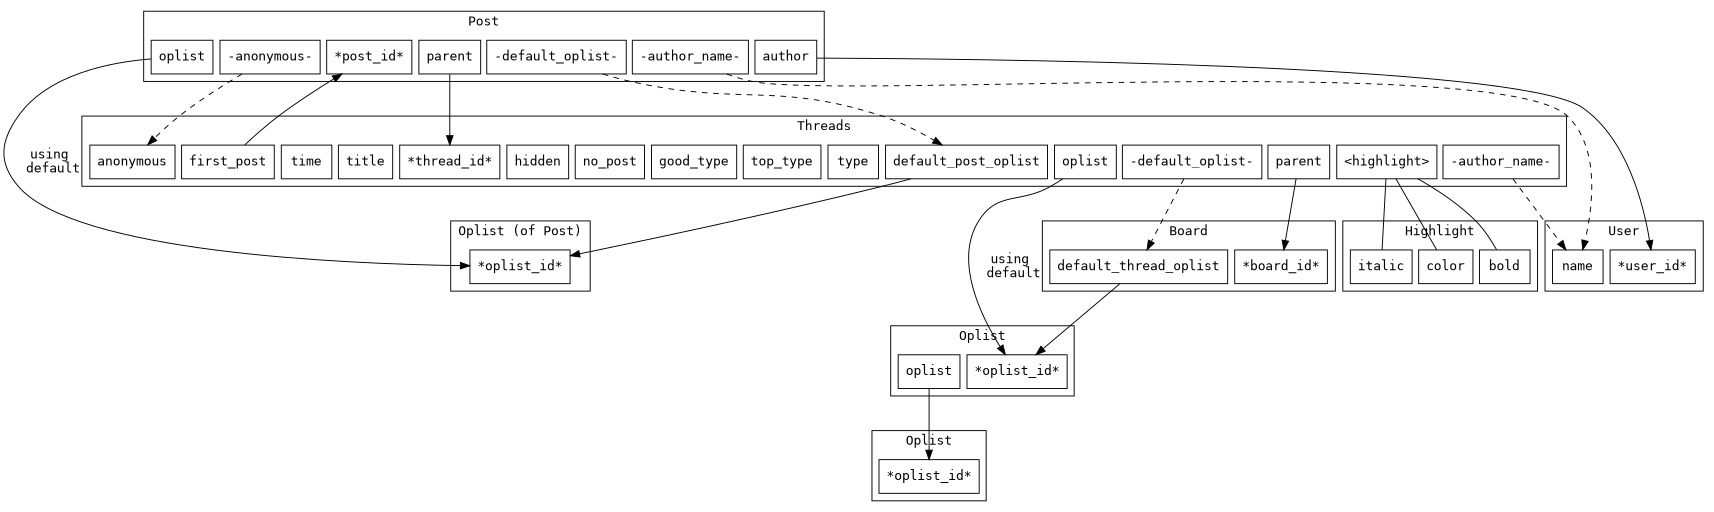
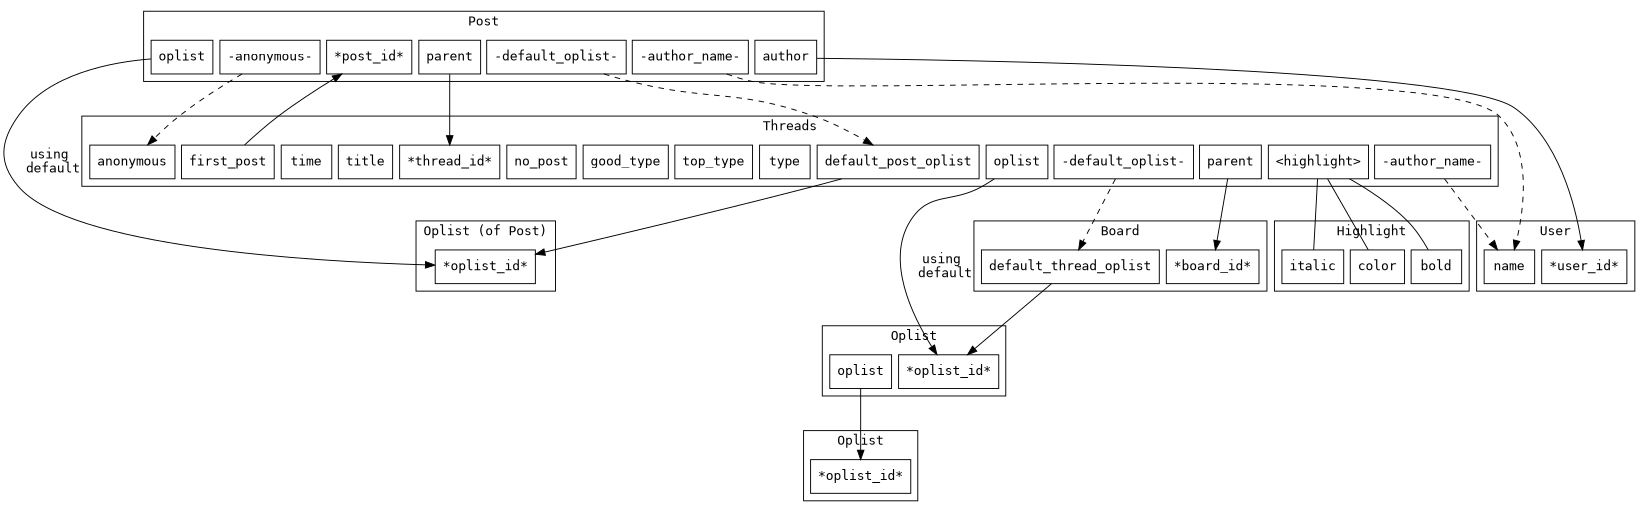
(538, 162) -> none
